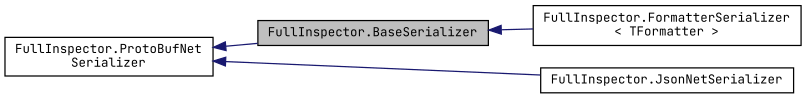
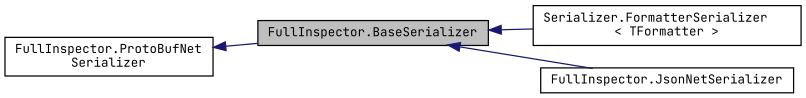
(667, 26) -> (667, 26)
(383, 68) -> (527, 58)
